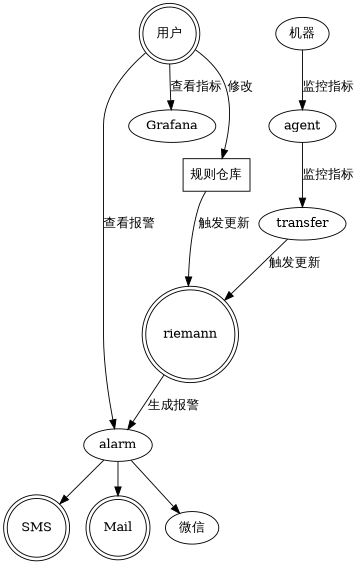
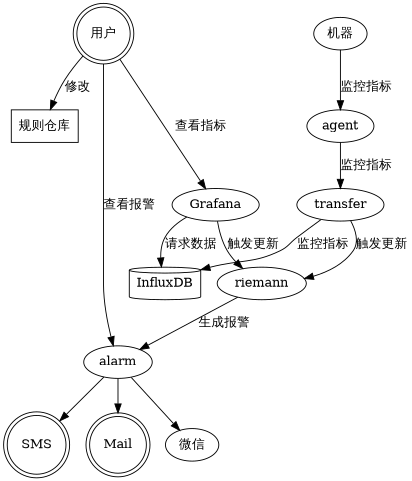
(193, 233) -> (223, 243)
none -> (165, 283)
(190, 334) -> (262, 283)
